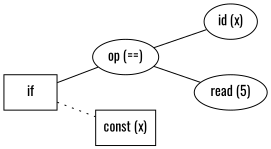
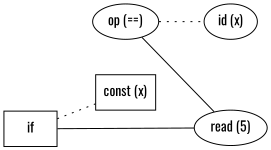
(180, 39) -> (181, 22)
(78, 75) -> (126, 128)
